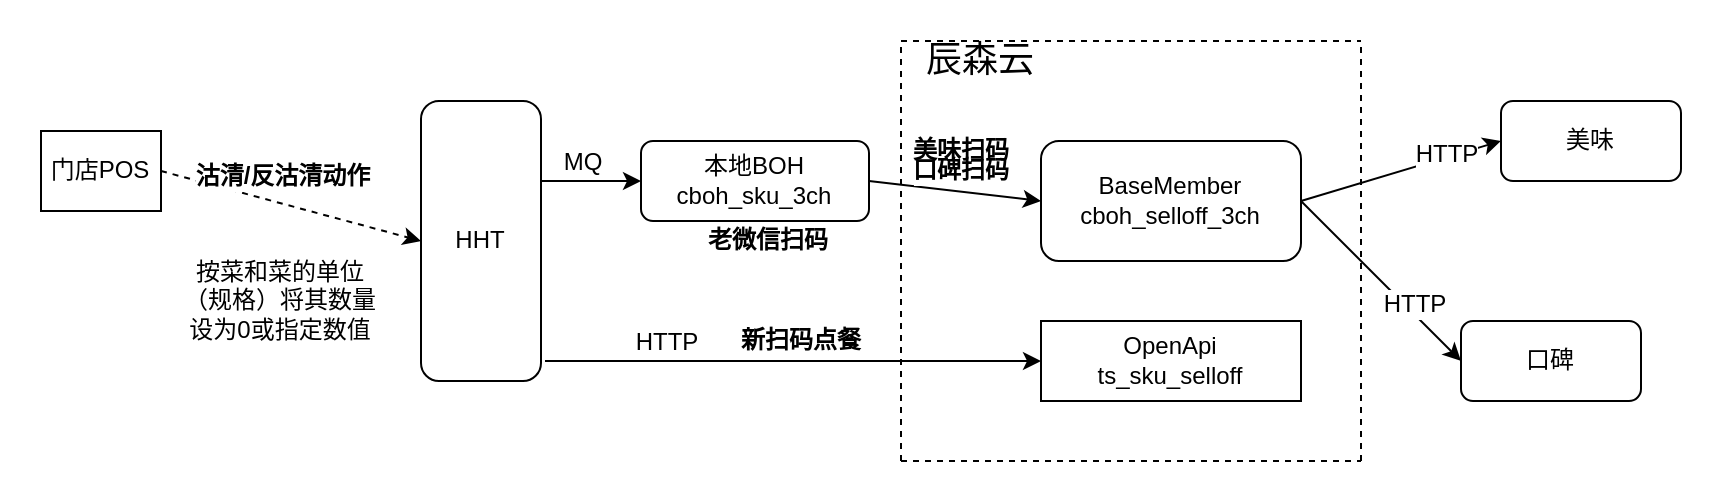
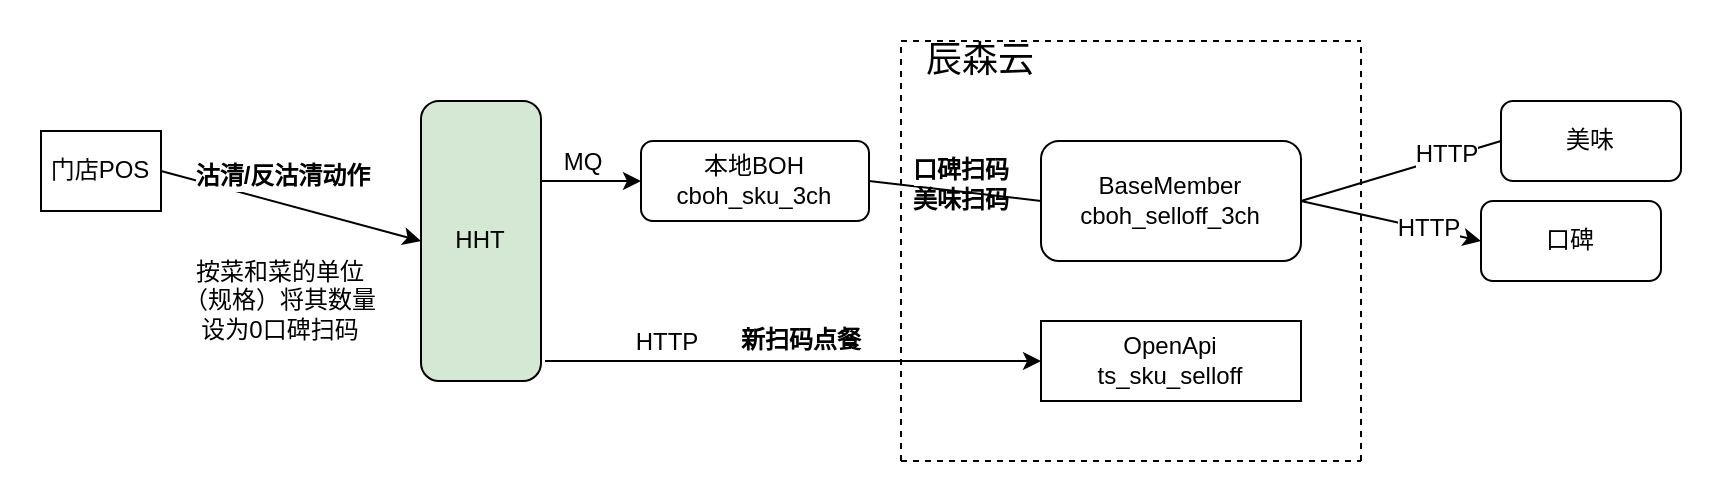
(1487, 145) -> (1491, 144)
(961, 151) -> (961, 201)
(1026, 199) -> (1031, 200)
(320, 214) -> (320, 214)
(481, 241) -> (481, 241)
(769, 241) -> none
(281, 301) -> (281, 301)
(1551, 361) -> (1571, 241)
